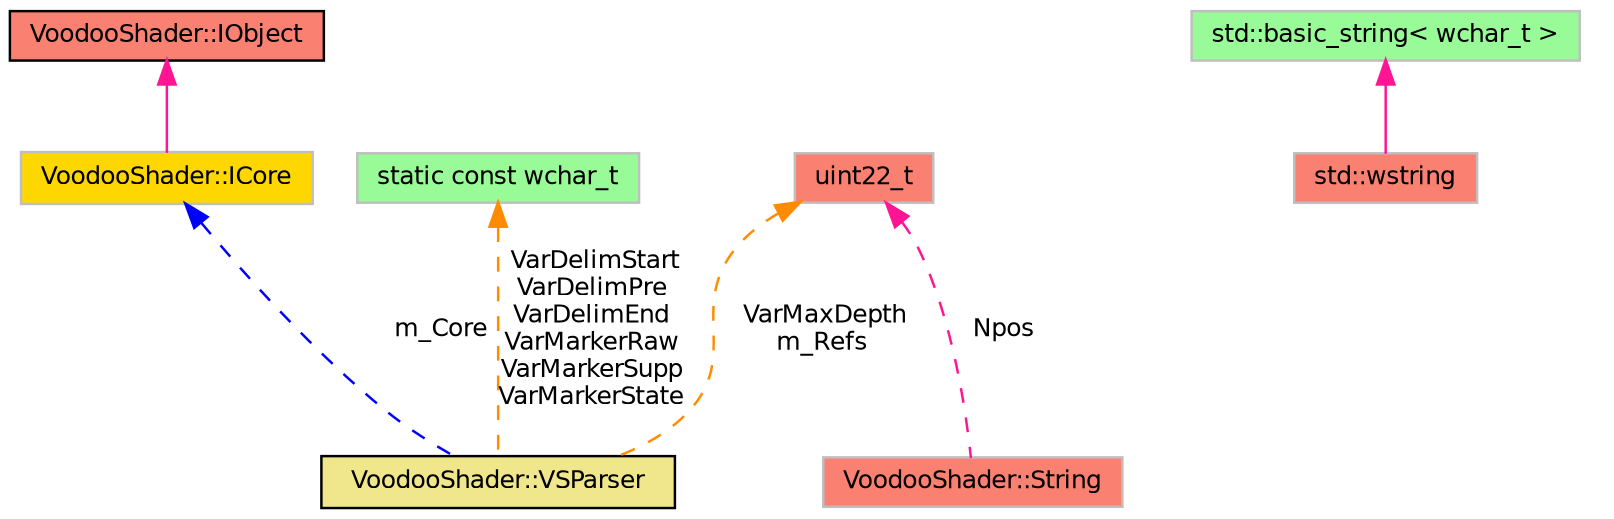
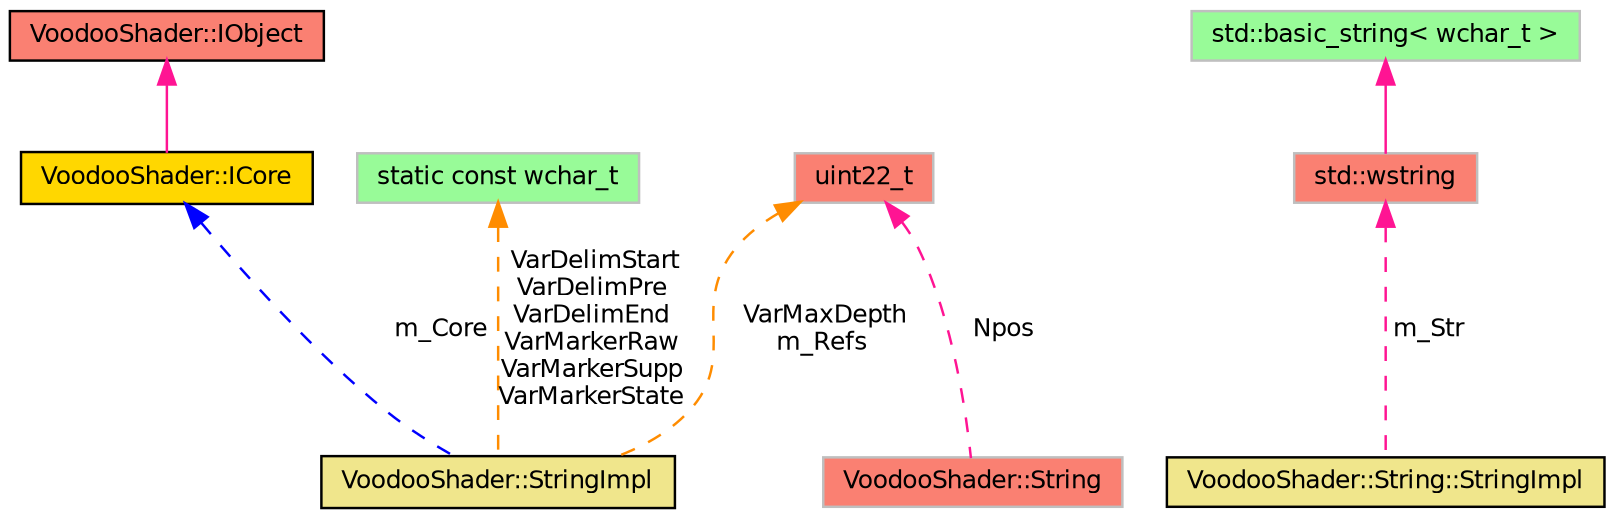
(167, 178) -> (167, 178)
(498, 482) -> (498, 482)
none -> (1386, 482)
